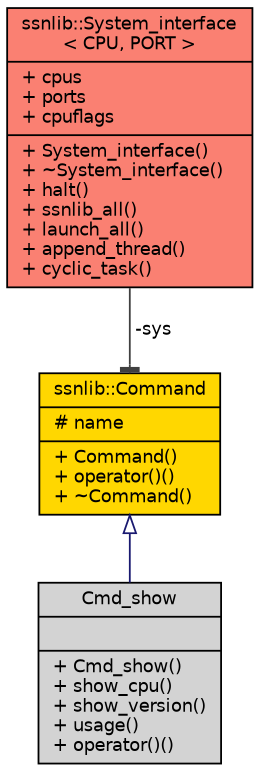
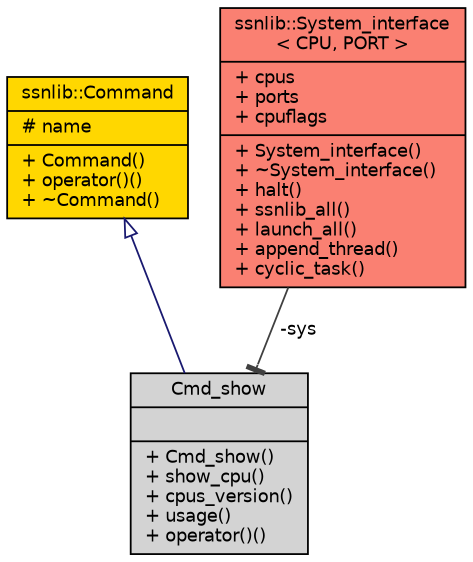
(130, 326) -> (273, 326)
(130, 706) -> (219, 497)
